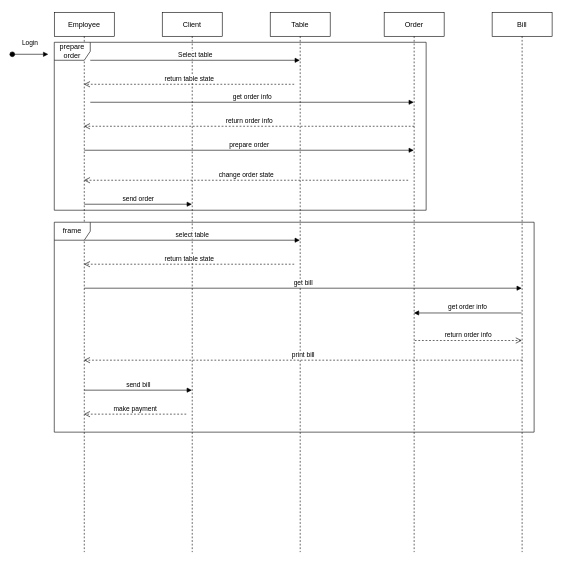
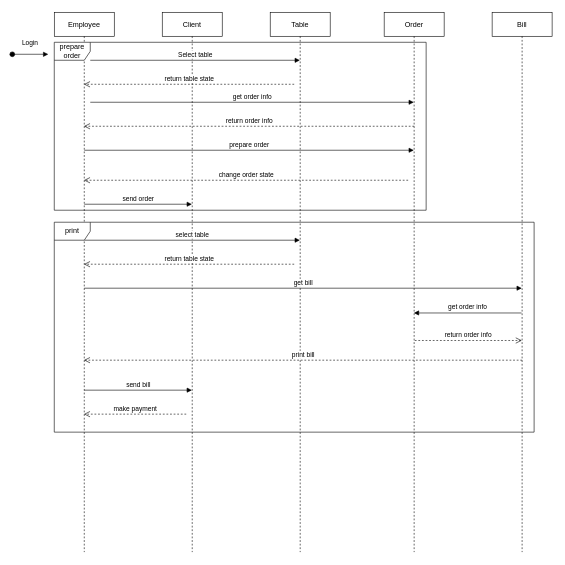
(72, 231) -> (72, 231)
